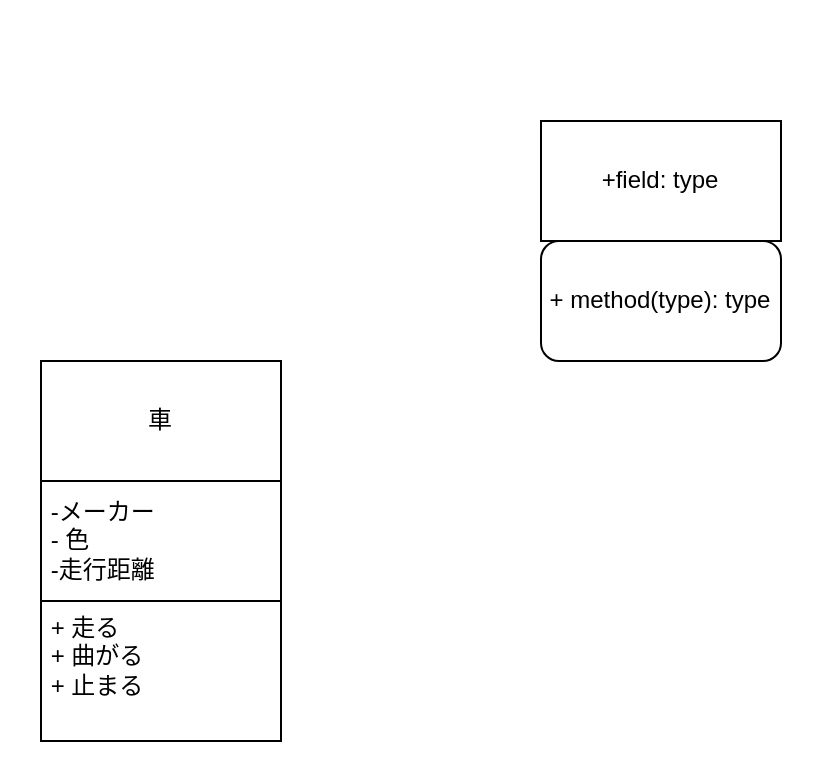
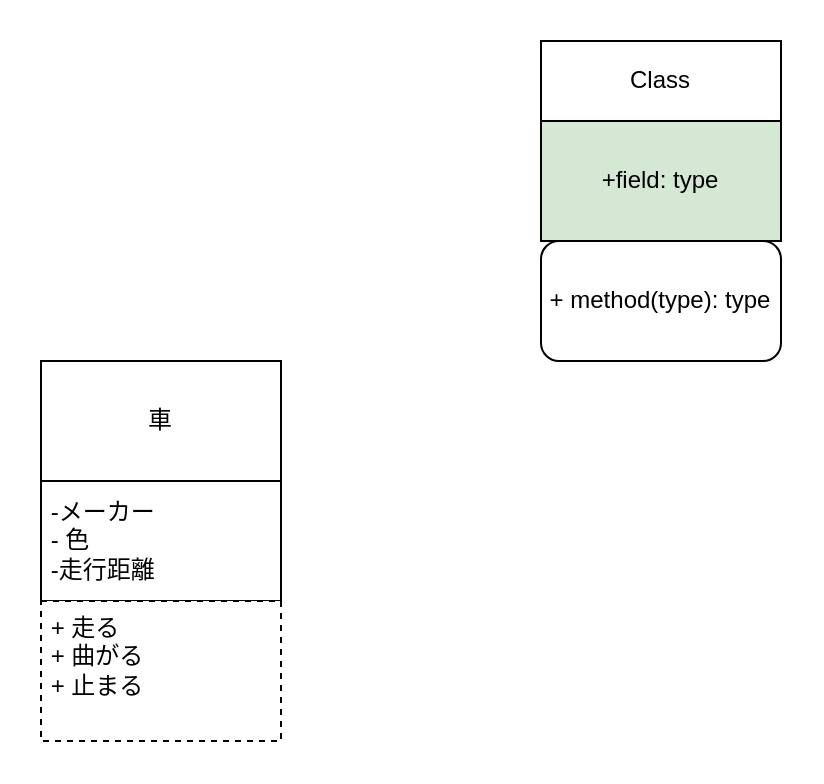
none -> (661, 81)
(661, 181) -> (661, 181)
(161, 671) -> (161, 671)
